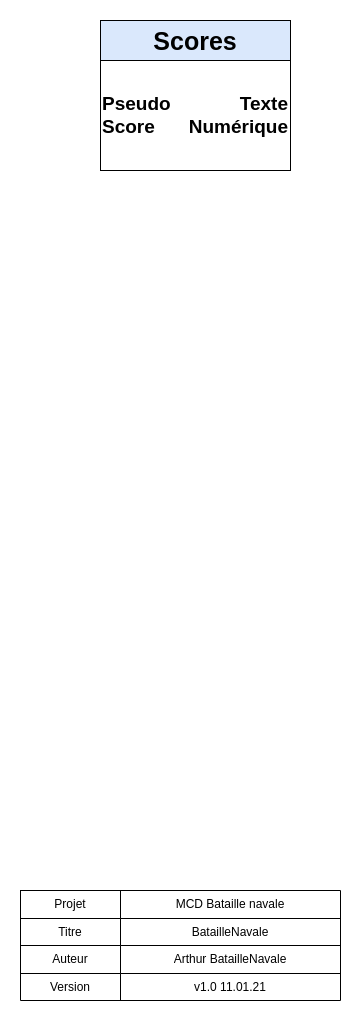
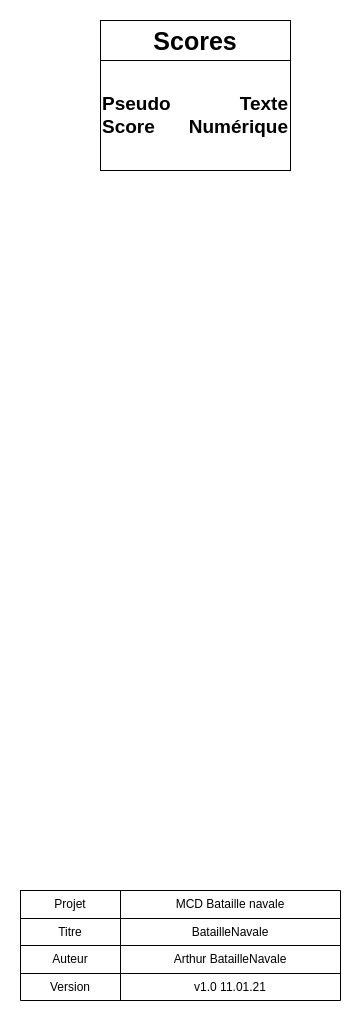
(196, 41) -> (196, 41)
